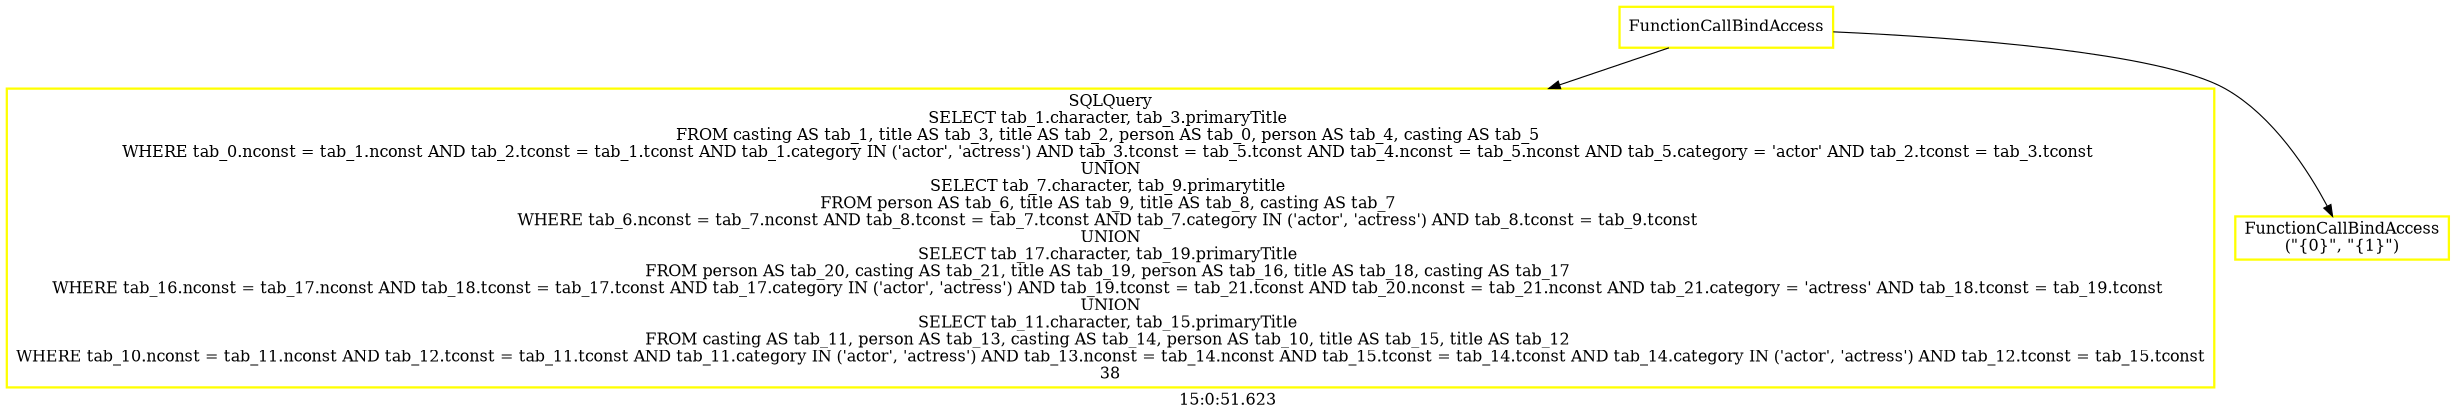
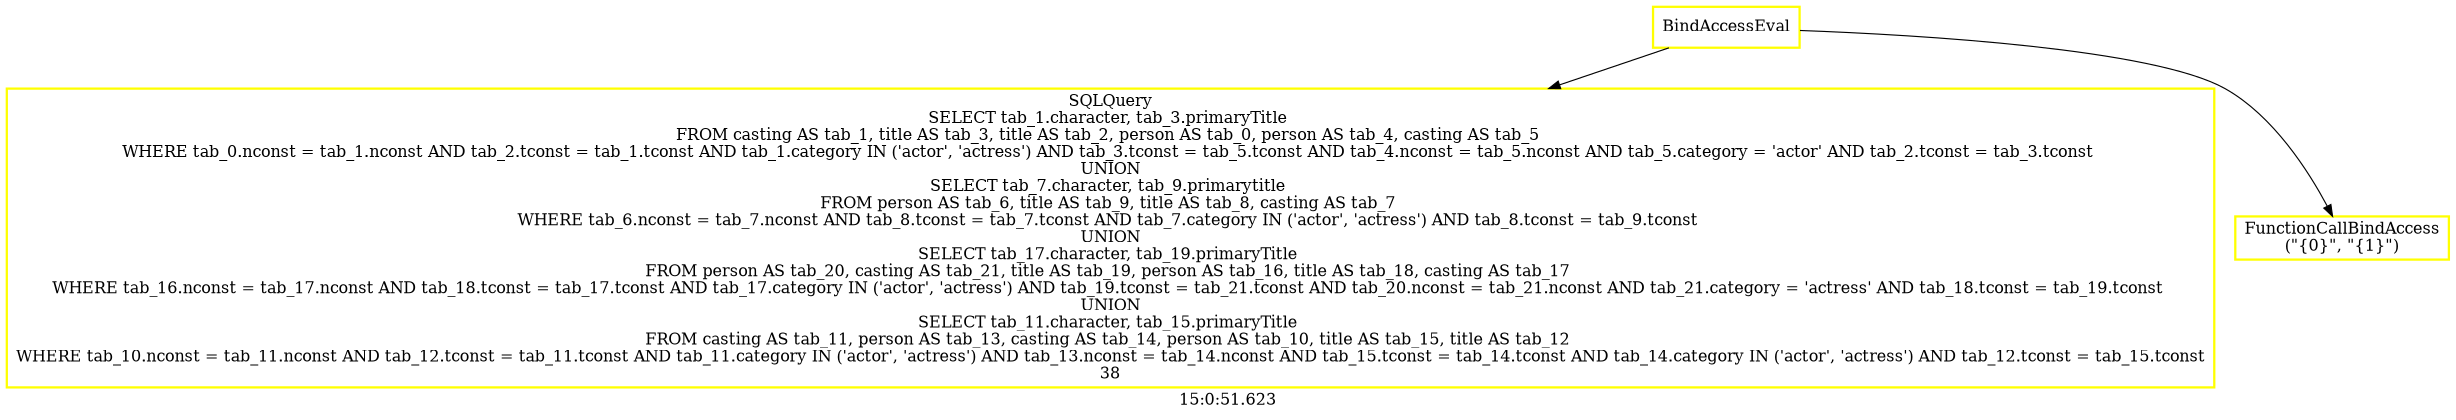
(1726, 27) -> (1726, 27)
